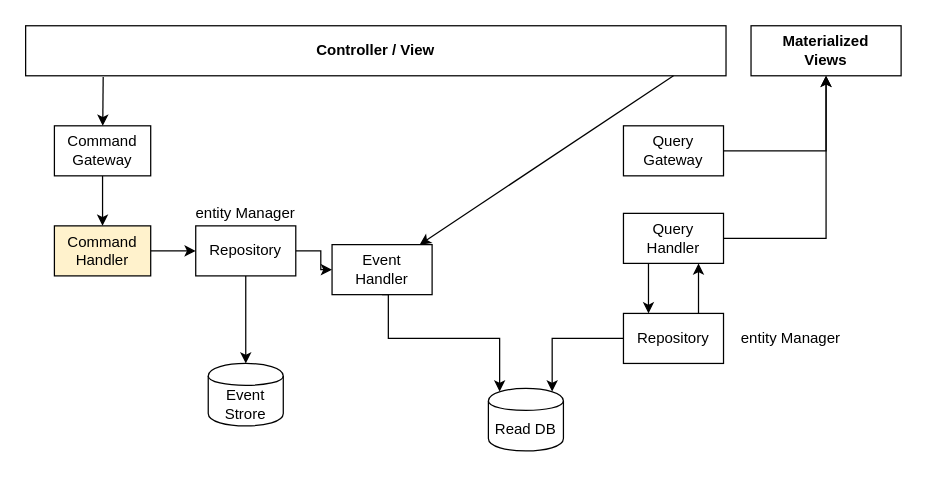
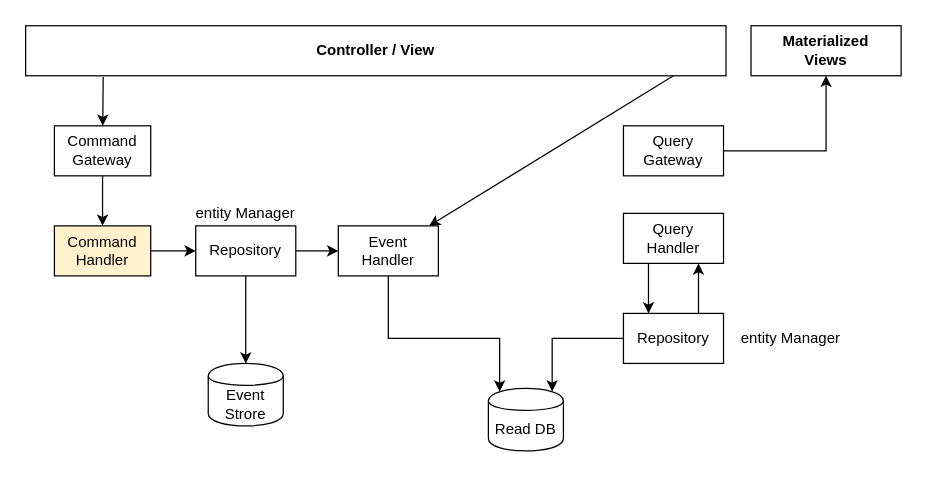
(818, 238) -> none
(382, 269) -> (388, 251)
